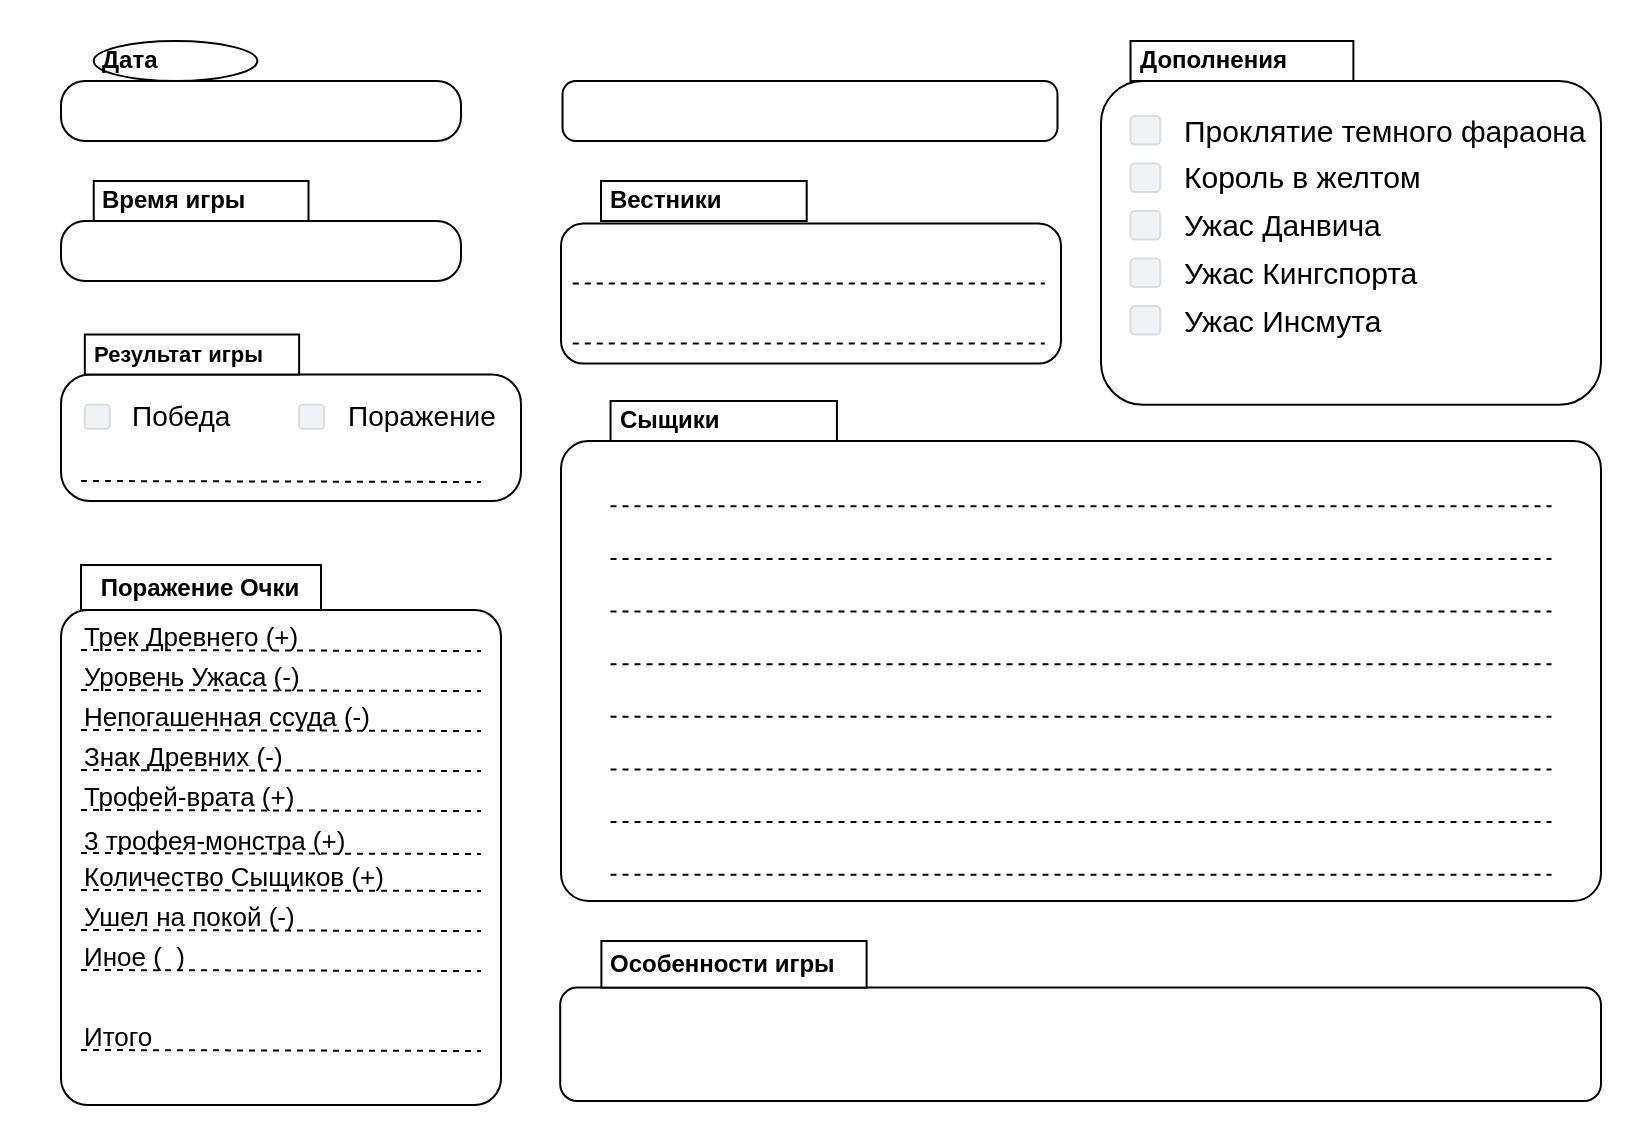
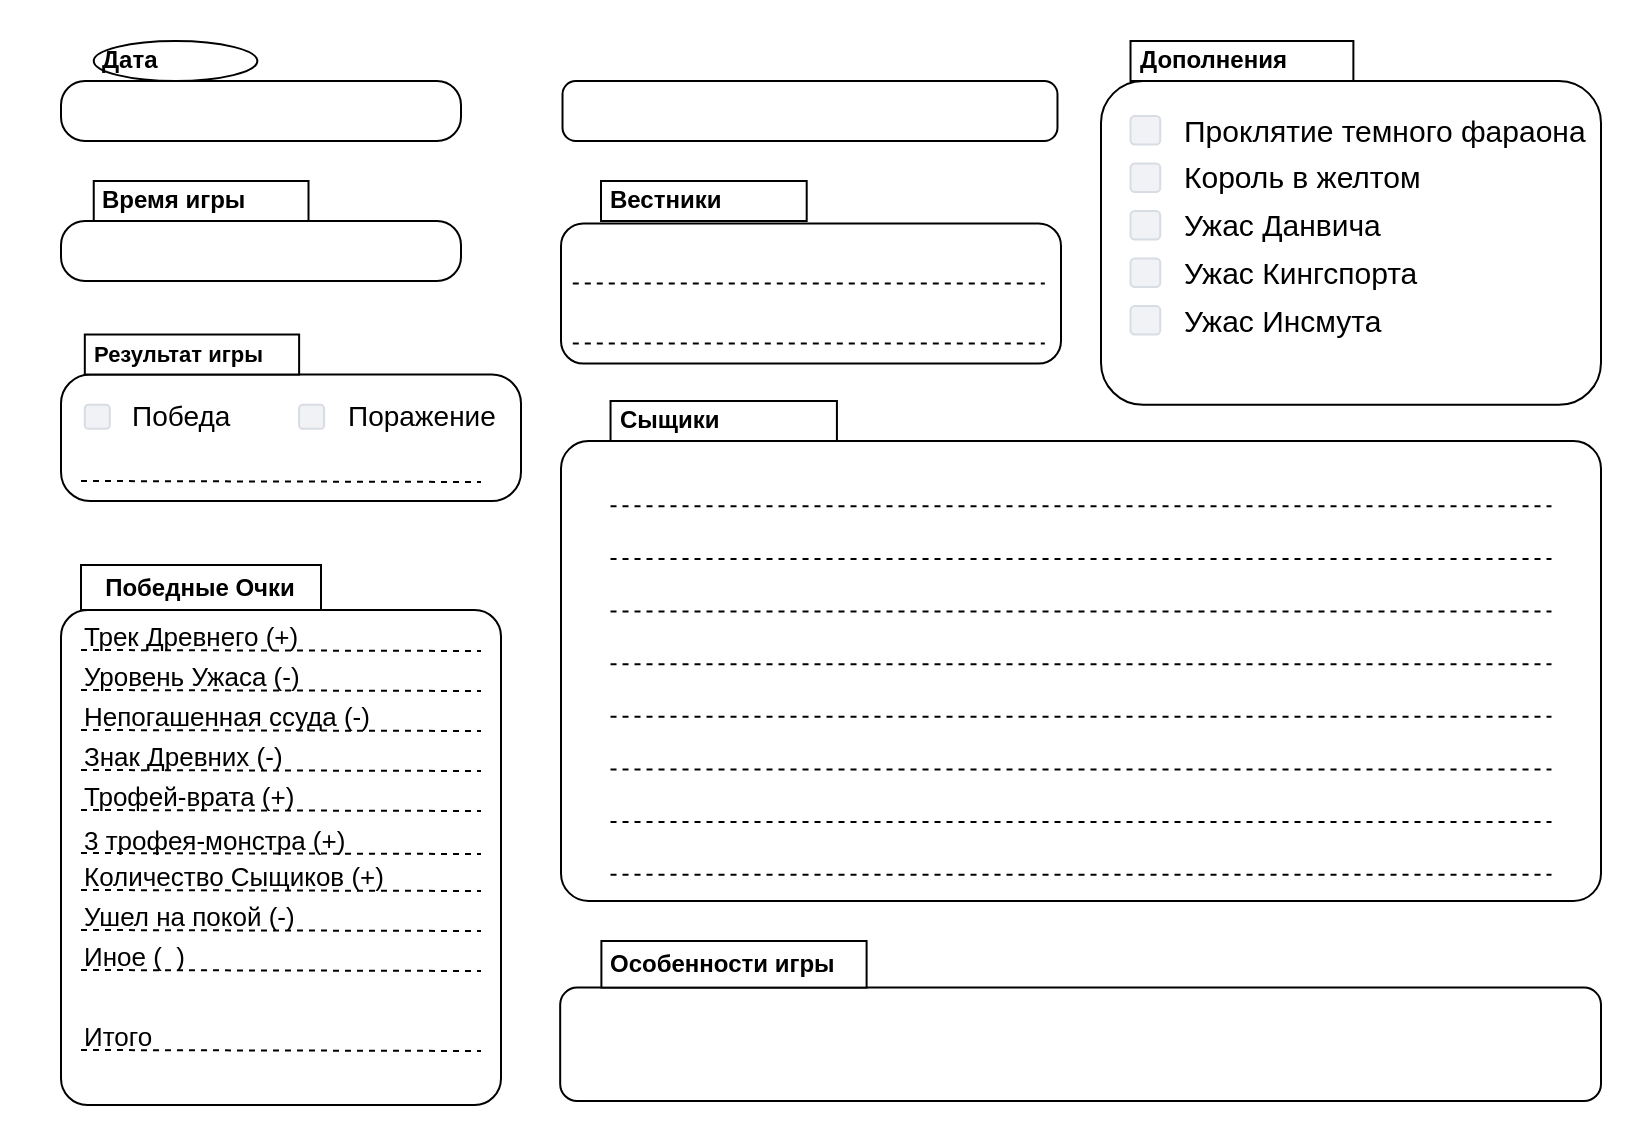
(201, 589) -> (201, 589)
